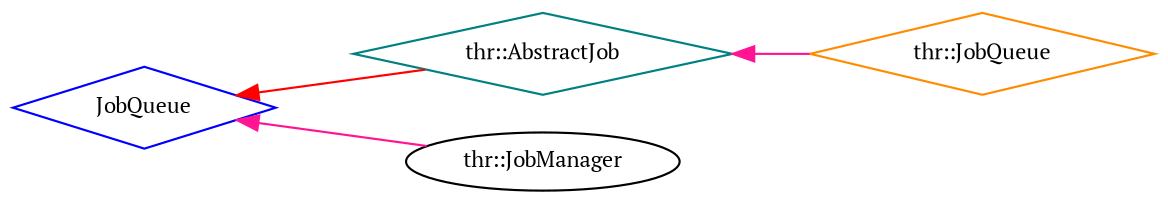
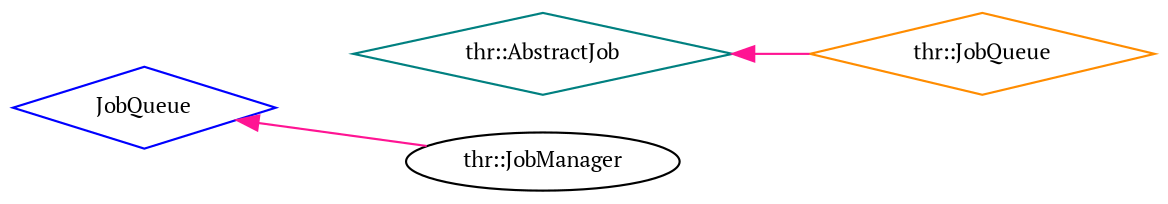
(342, 81) -> none
